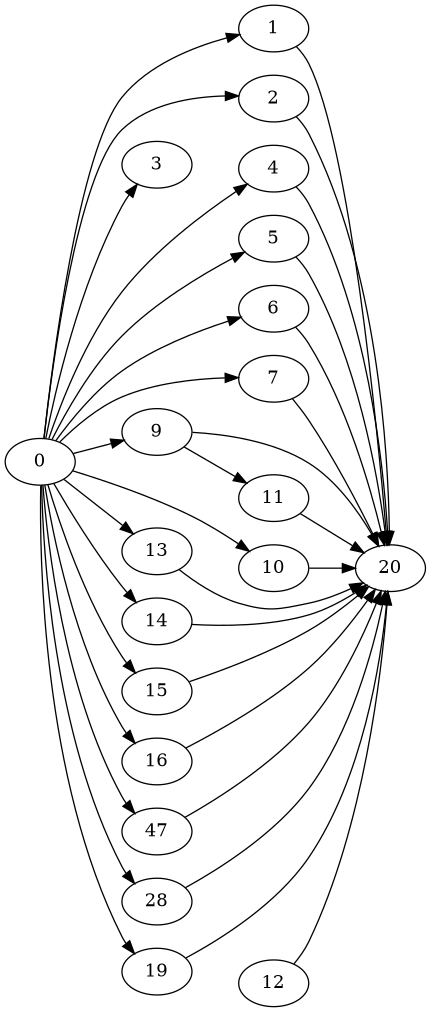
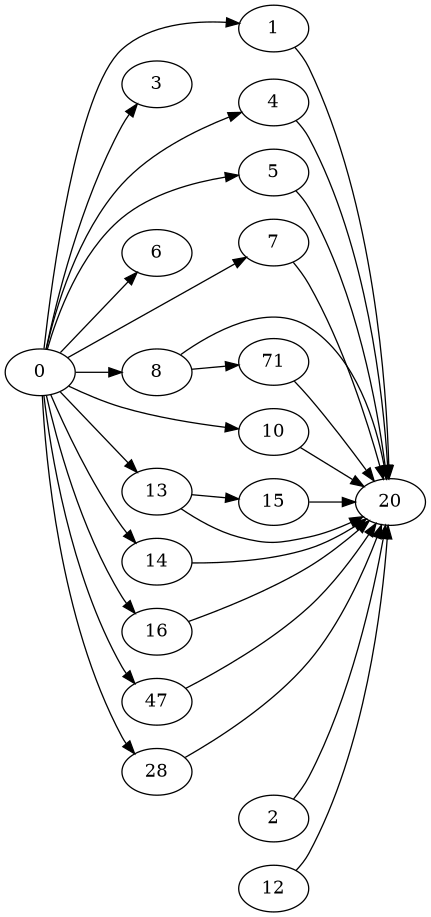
(101, 164) -> none
(348, 425) -> none
(157, 432) -> (157, 372)
(274, 498) -> (274, 362)
(81, 577) -> (209, 496)
(157, 972) -> none
